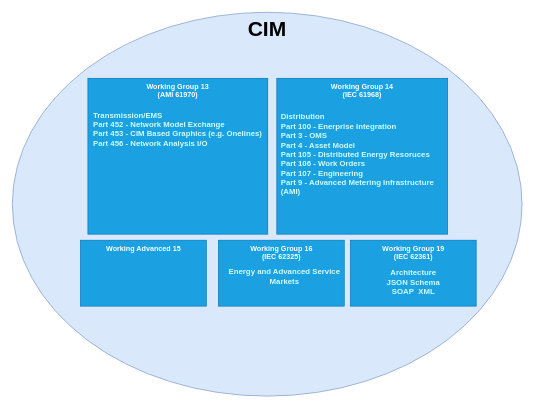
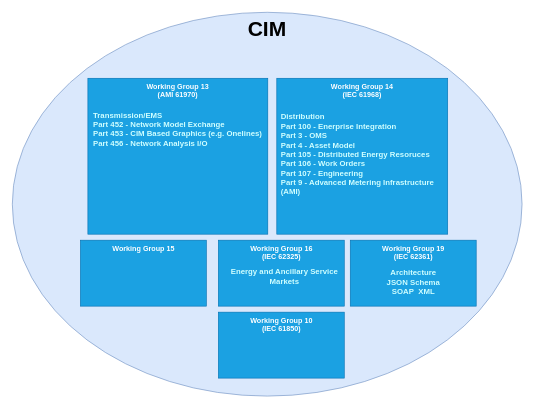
(144, 249) -> (144, 249)
(285, 276) -> (285, 276)
none -> (281, 345)
